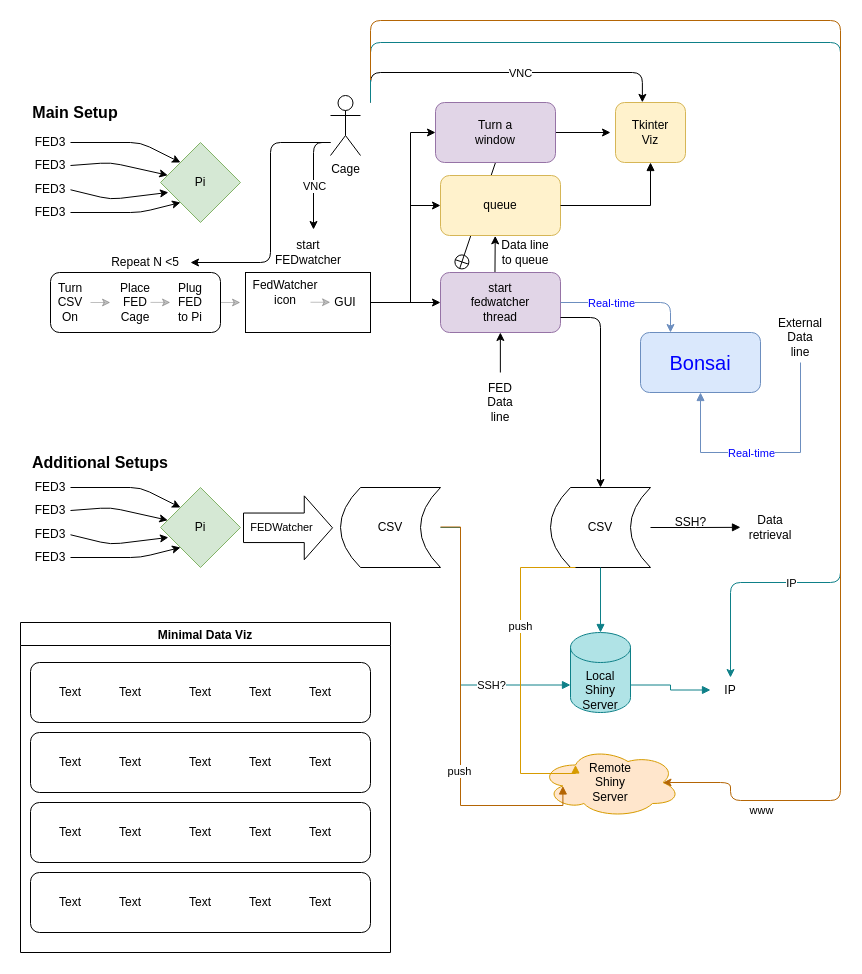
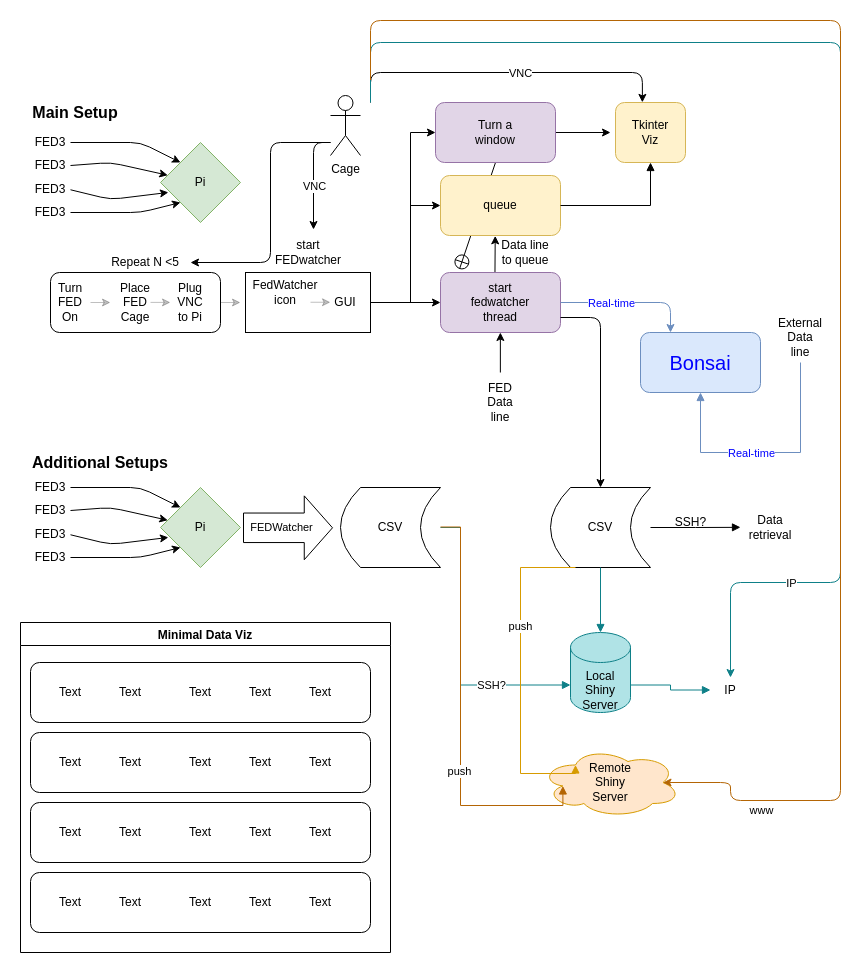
(71, 303) -> (71, 303)
(191, 303) -> (191, 303)
